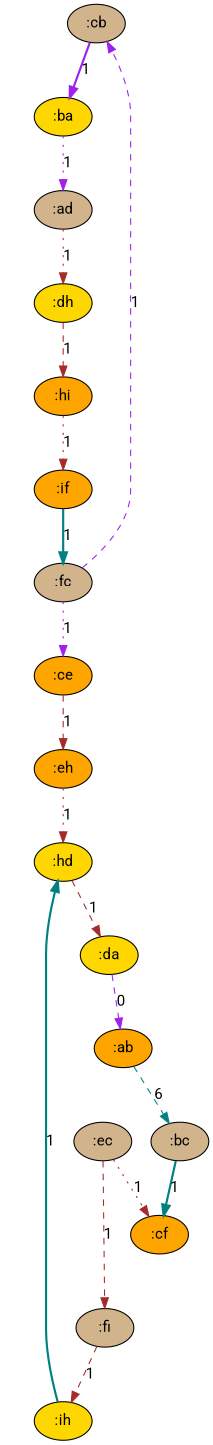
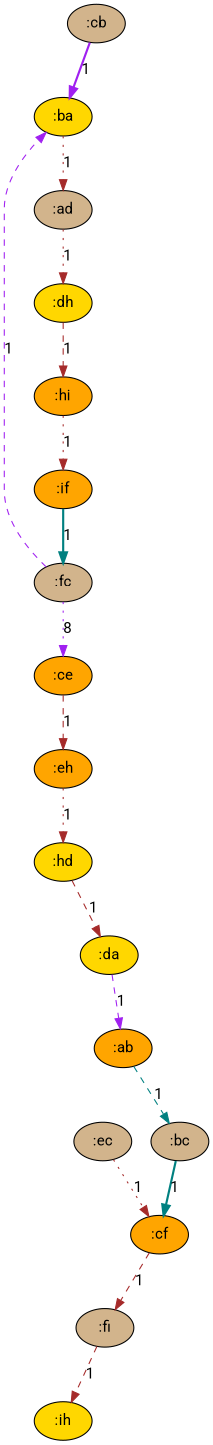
(63, 158) -> (63, 158)
(131, 316) -> (4, 355)
(67, 629) -> (67, 629)
(121, 1002) -> (121, 1002)
(158, 1095) -> (158, 1095)
(46, 1147) -> none
(104, 1229) -> (135, 1277)
